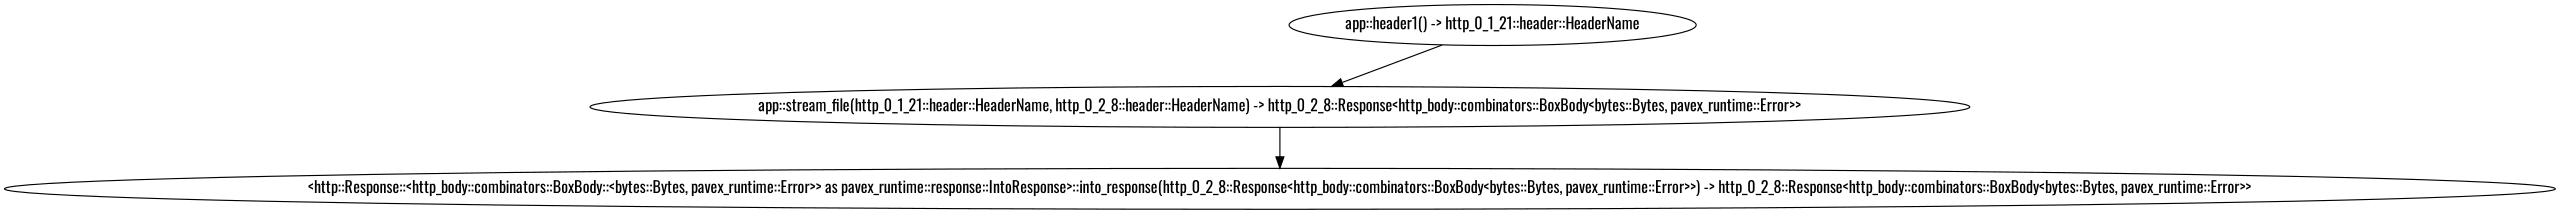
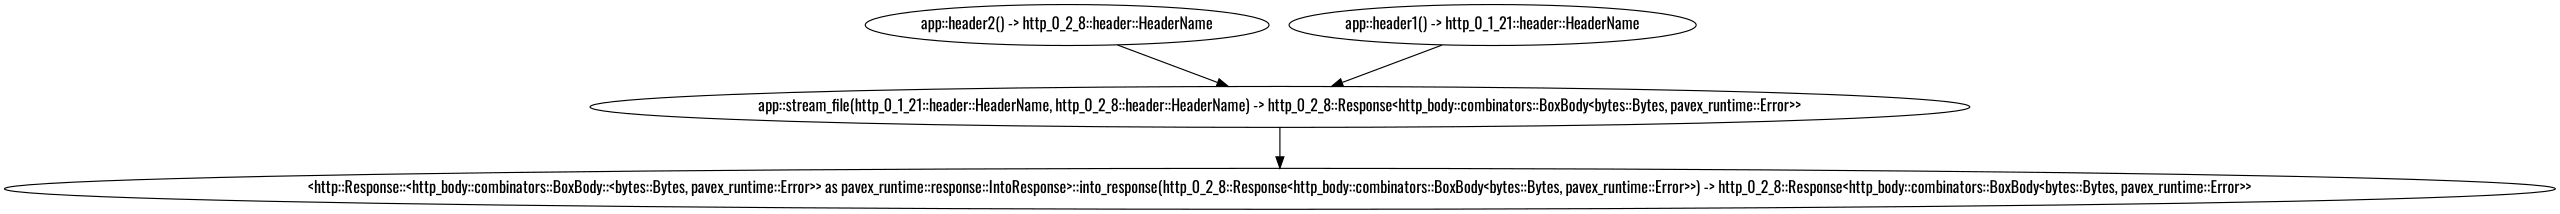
none -> (1067, 25)
